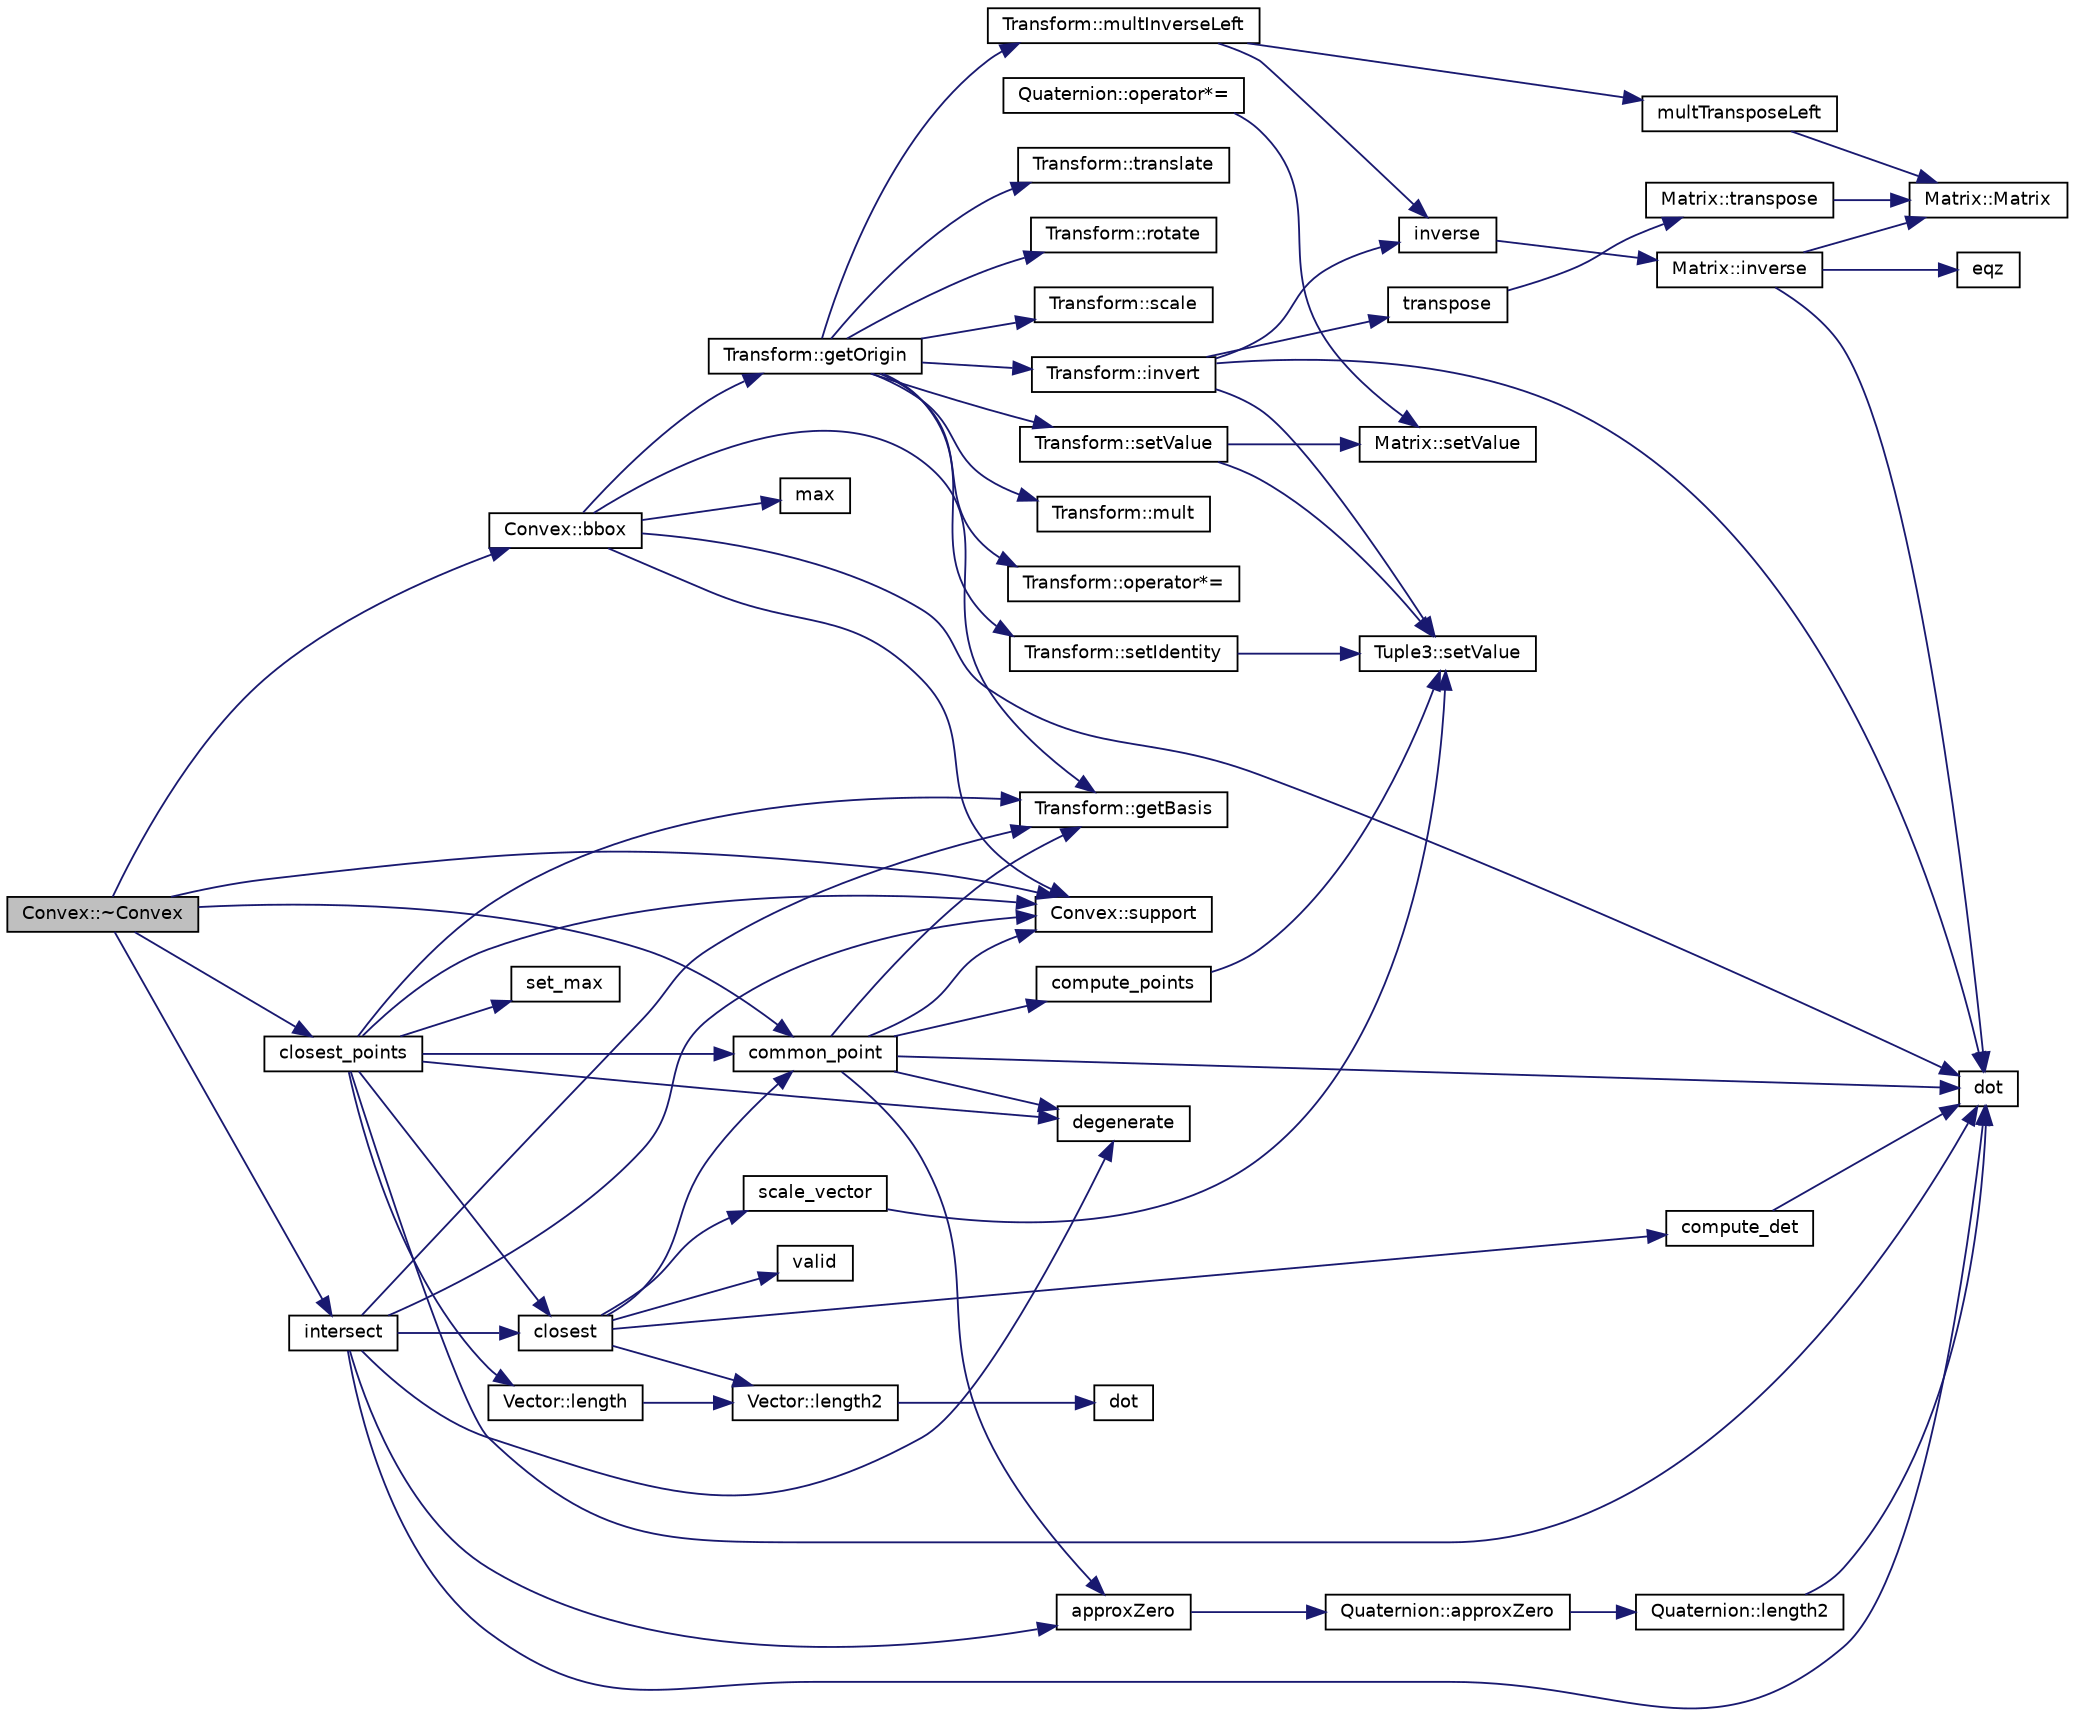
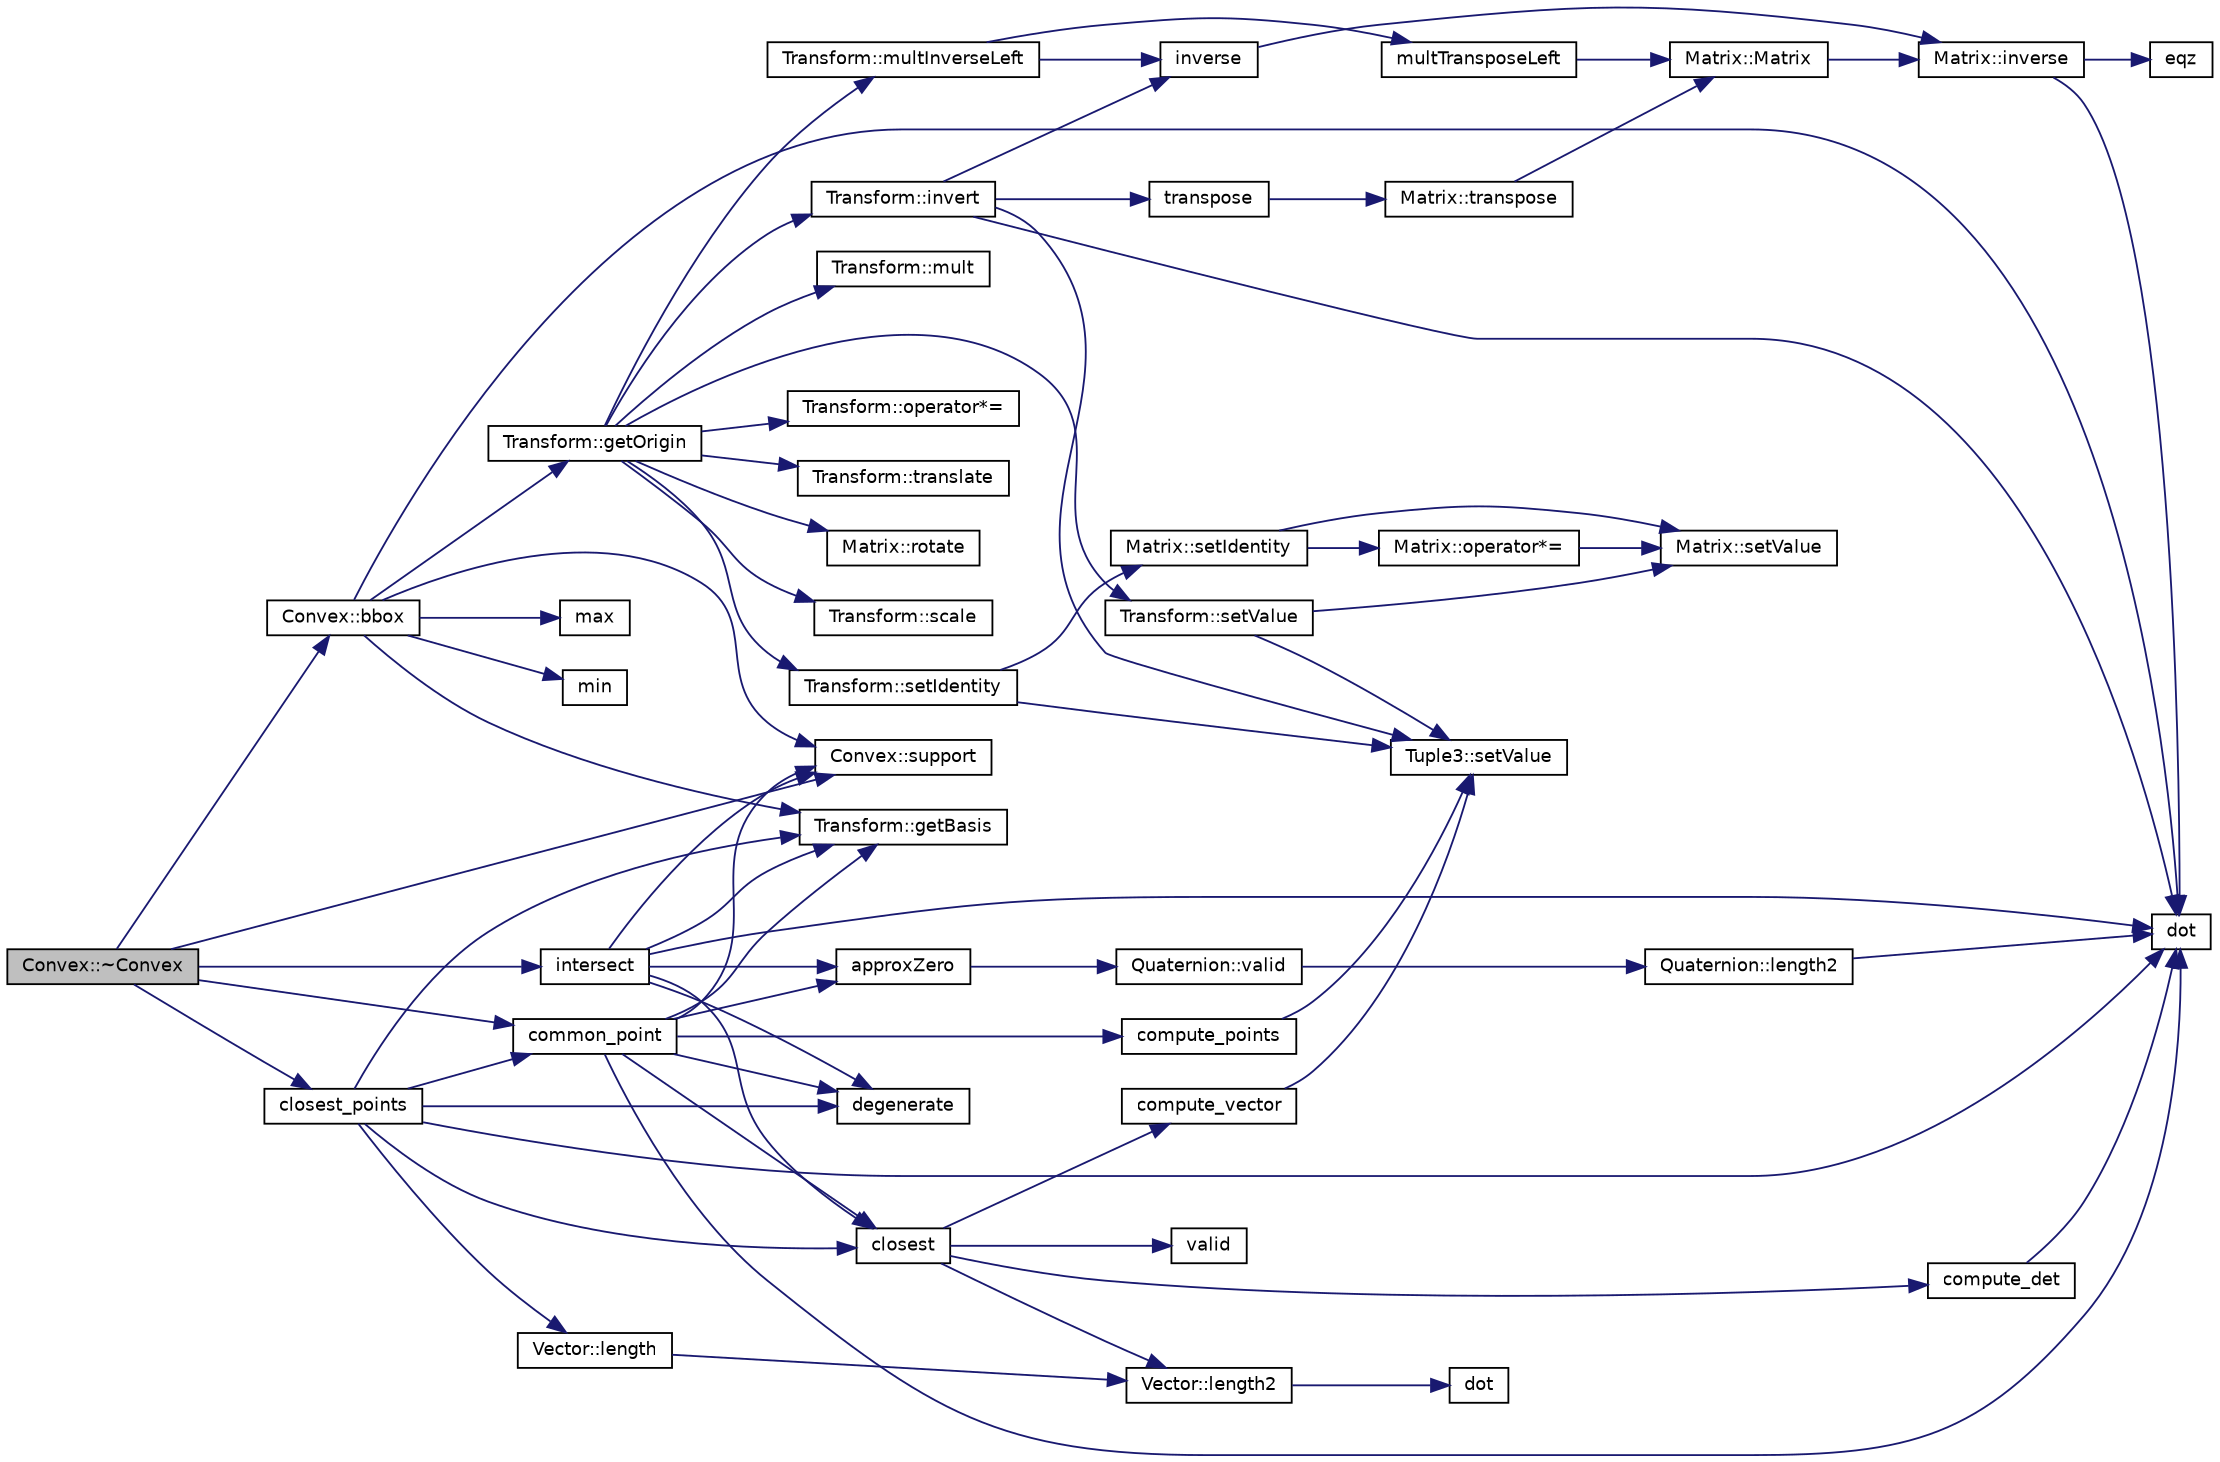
(1124, 95) -> (1479, 548)
(1124, 235) -> (903, 548)
(1855, 238) -> (1864, 60)
none -> (1209, 548)
none -> (595, 688)
(673, 907) -> none
(566, 984) -> none
(815, 1193) -> (1209, 1106)
(687, 1198) -> (741, 1136)
(1448, 1612) -> (1209, 967)
